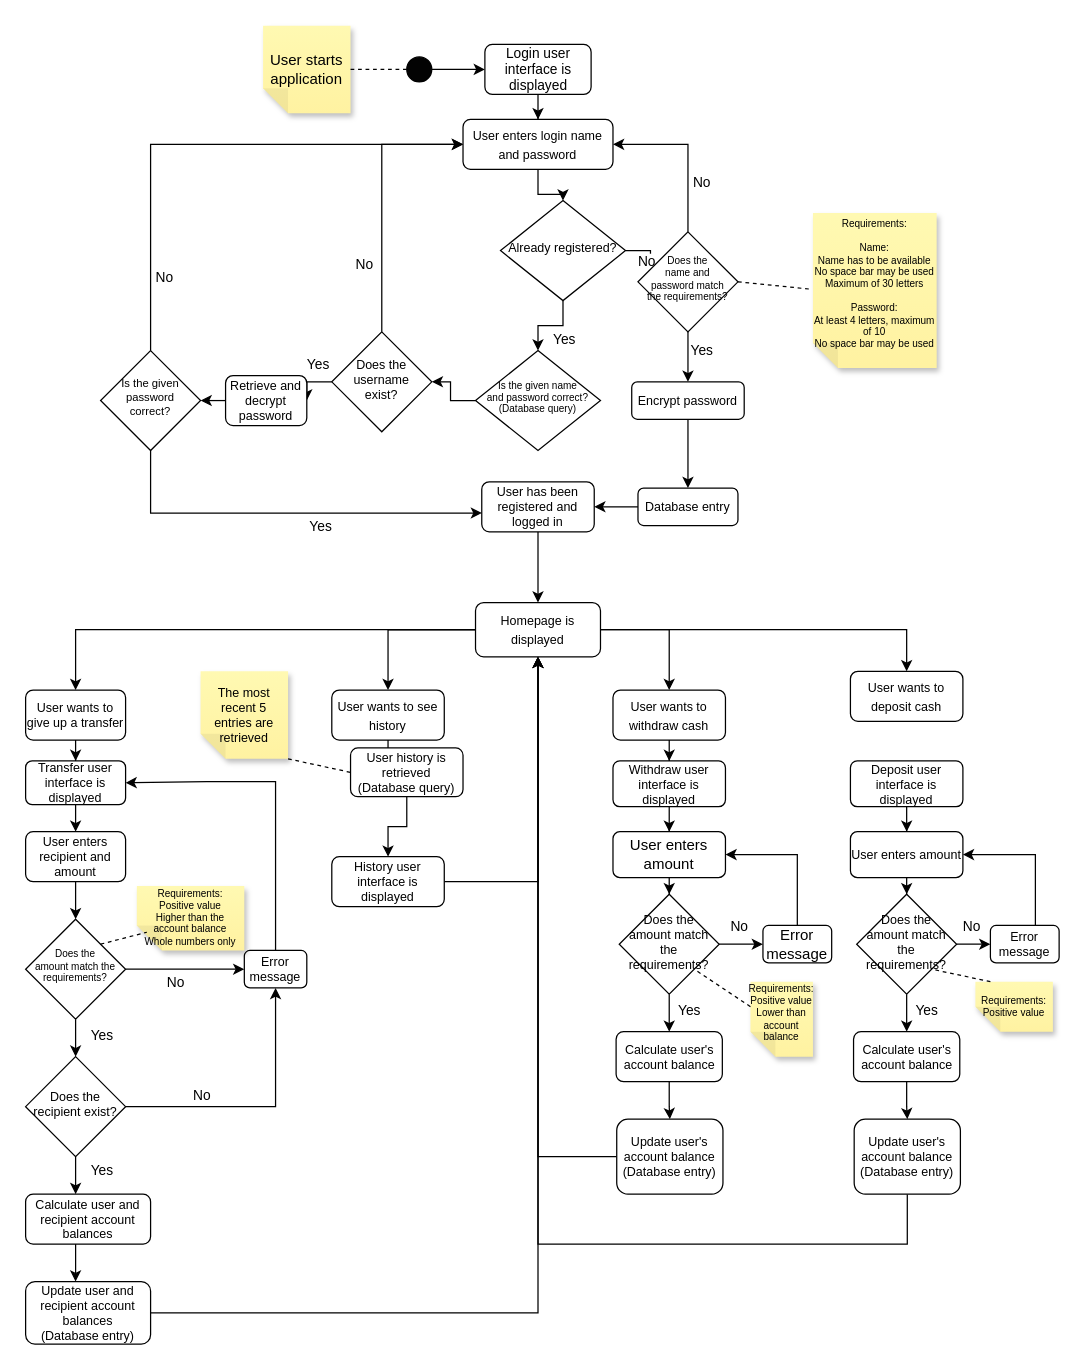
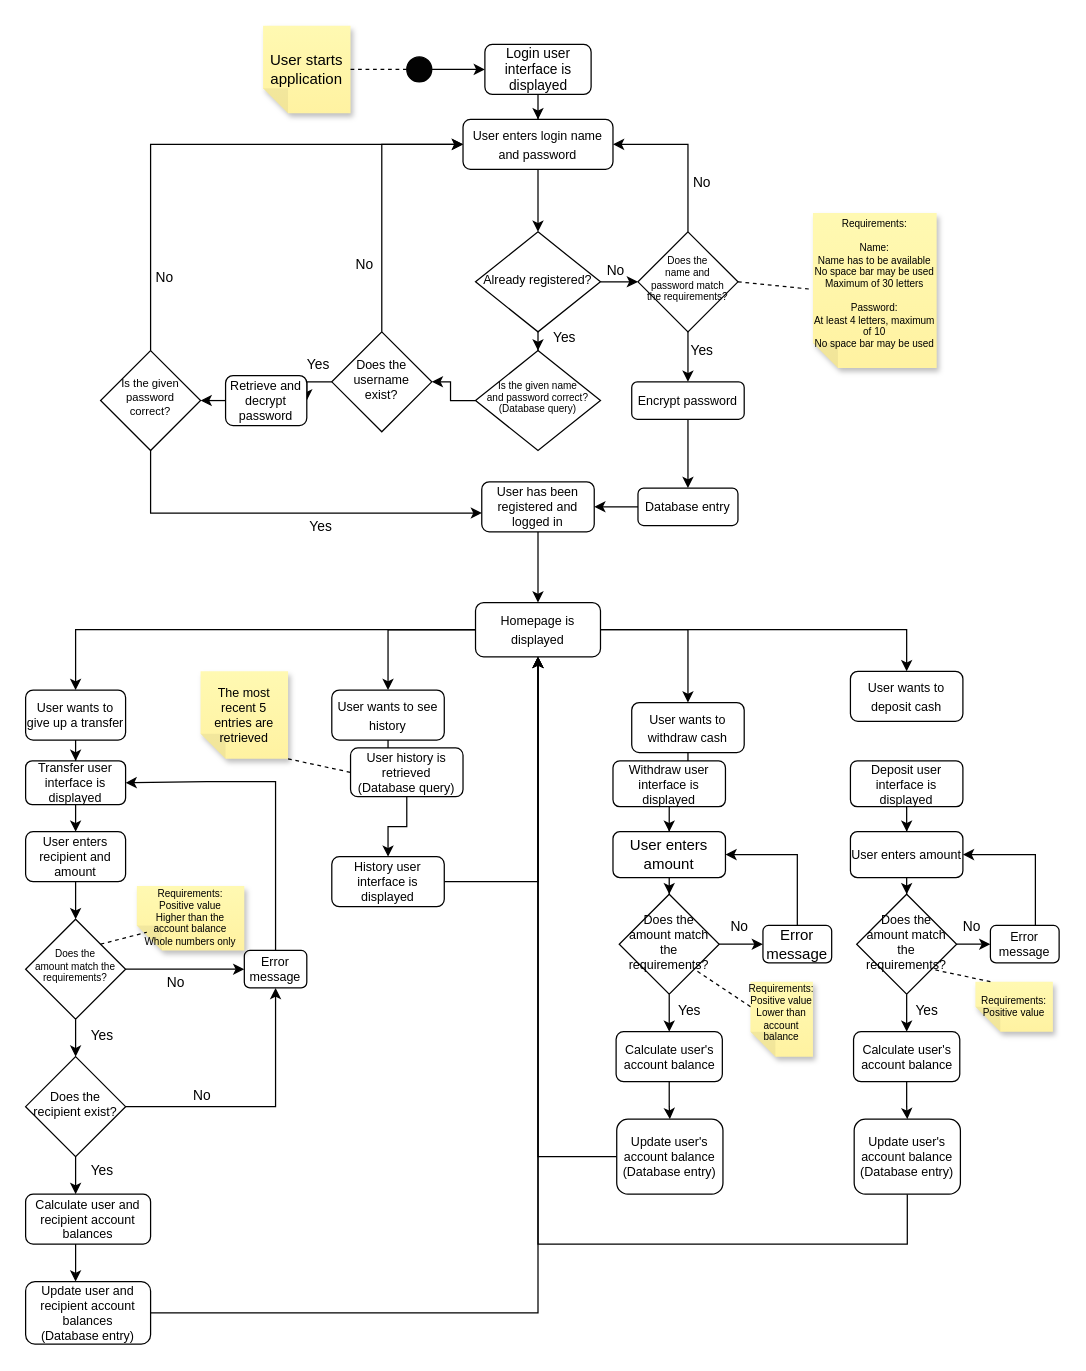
(563, 251) -> (538, 282)
(669, 715) -> (688, 728)
